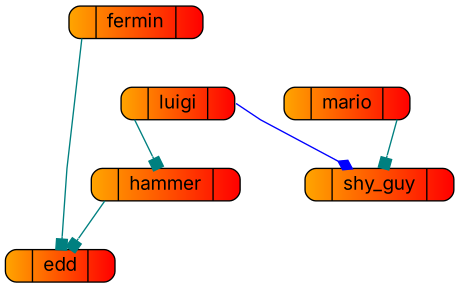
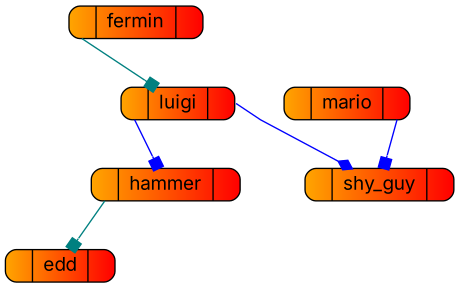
(71, 137) -> (113, 59)
(392, 137) -> (392, 137)
(143, 138) -> (143, 138)
